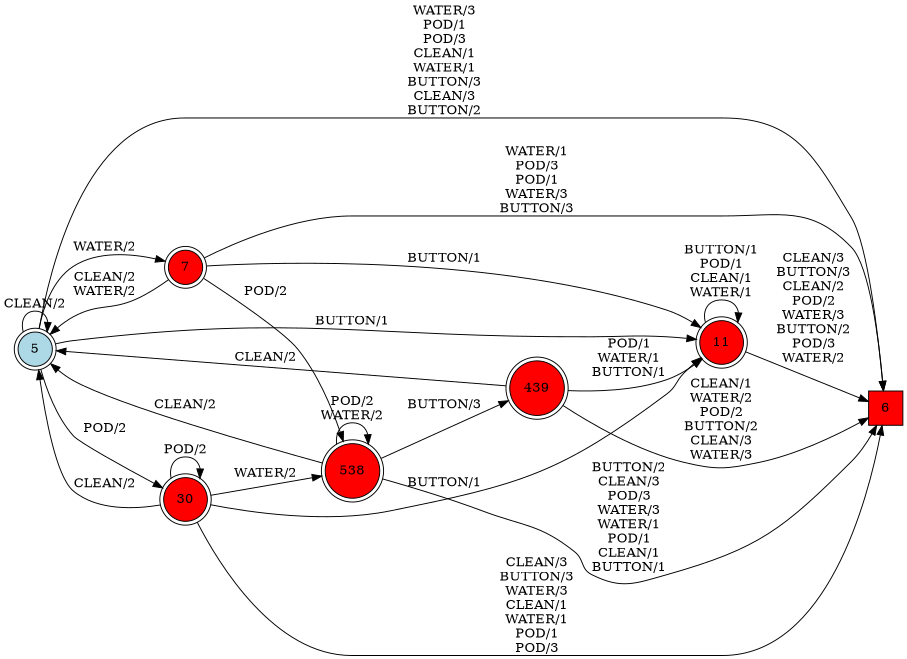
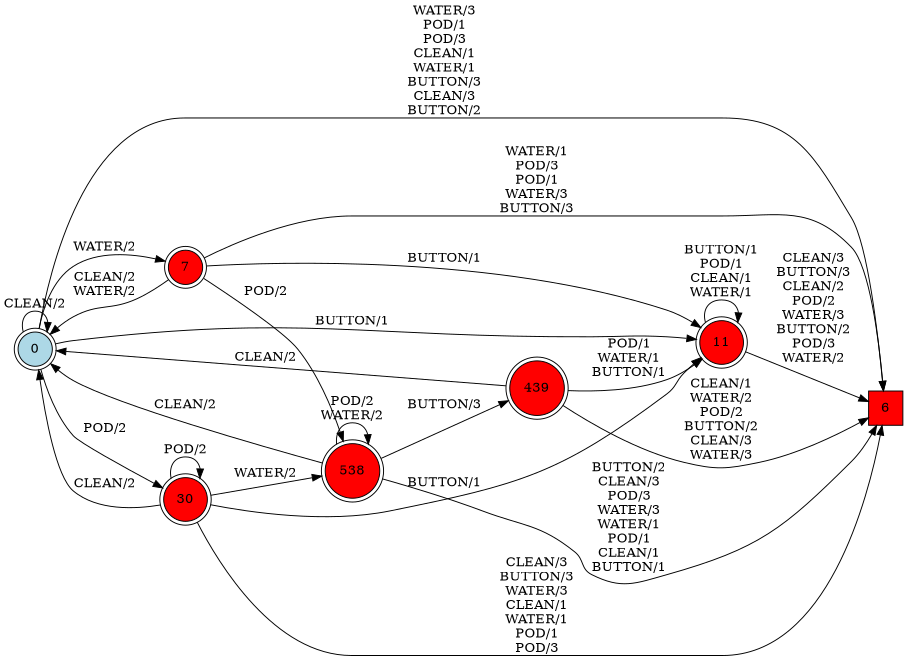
(35, 349) -> (35, 349)
